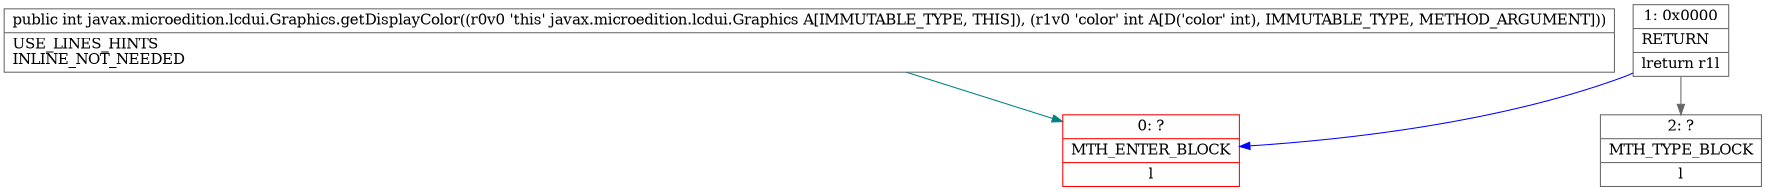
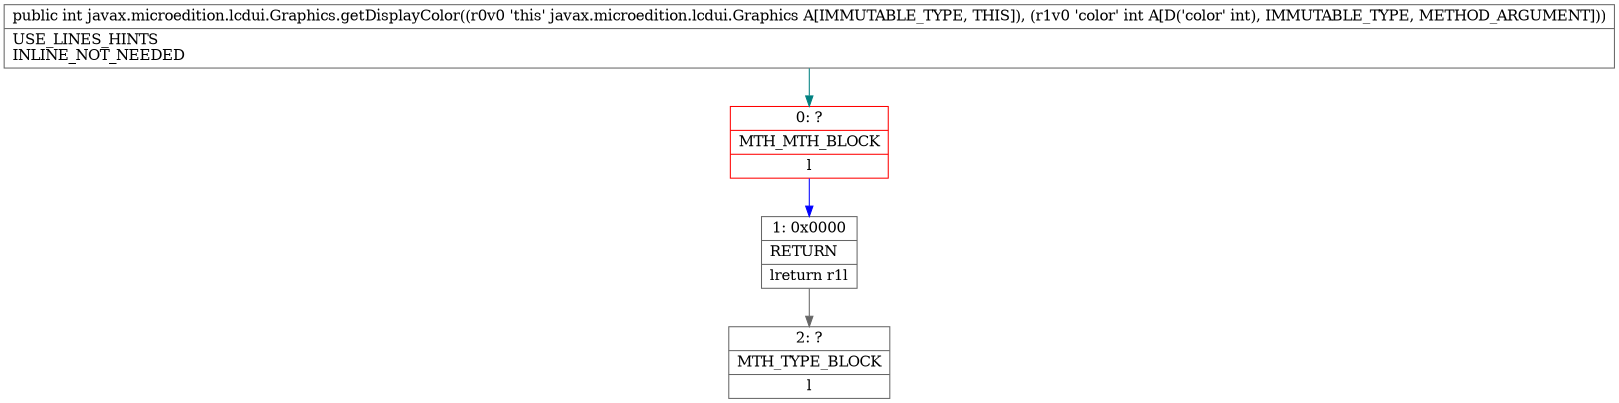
(1444, 123) -> (809, 192)
(1151, 150) -> (809, 142)
